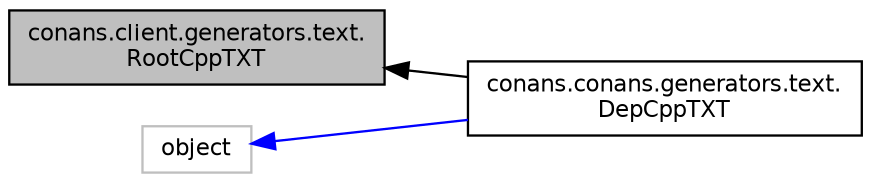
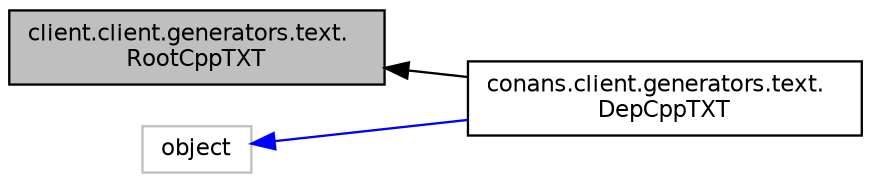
(197, 47) -> (197, 47)
(665, 98) -> (665, 98)
